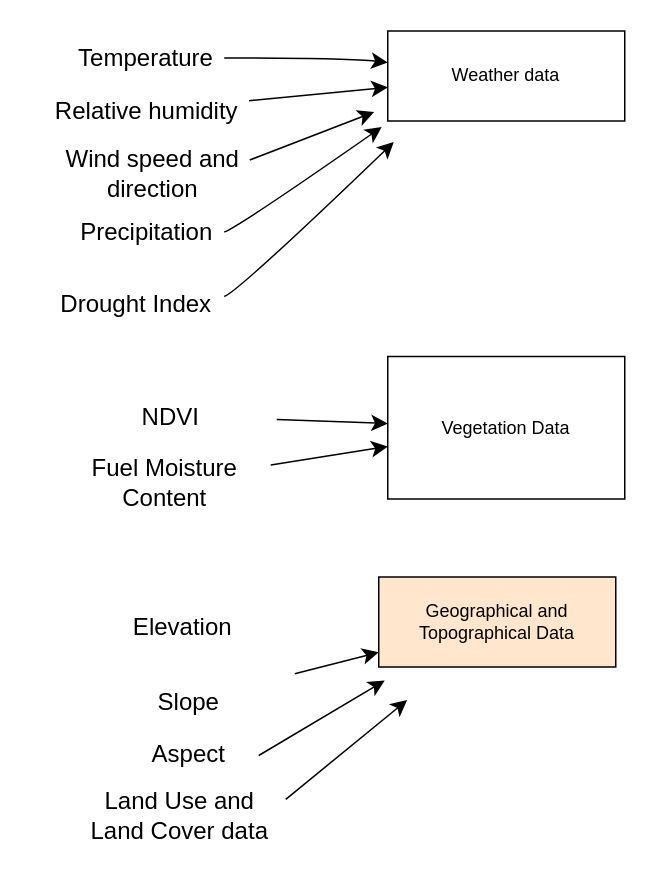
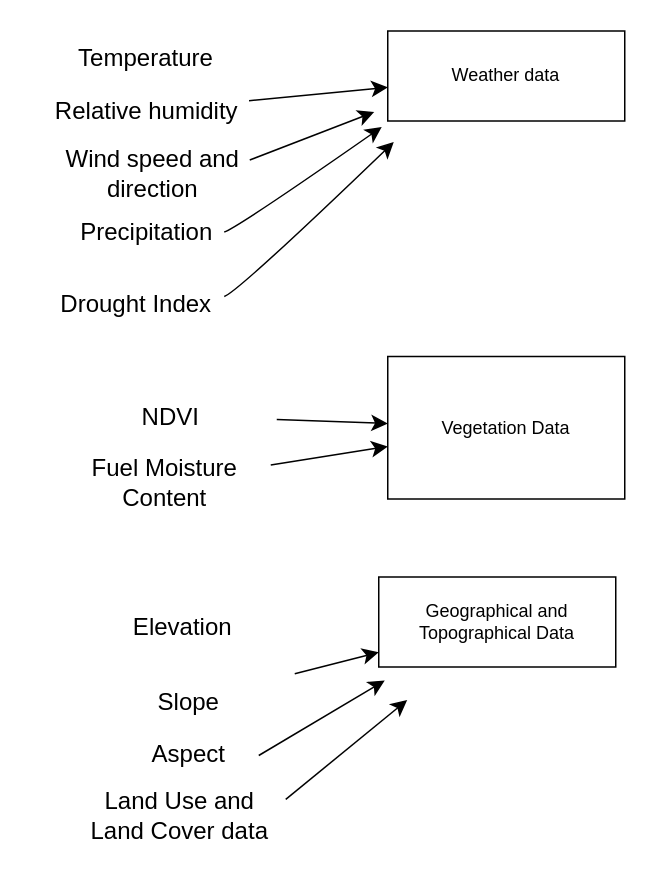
(300, 58) -> none
(497, 622) -> (497, 622)
